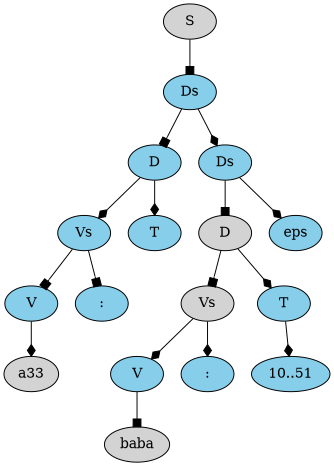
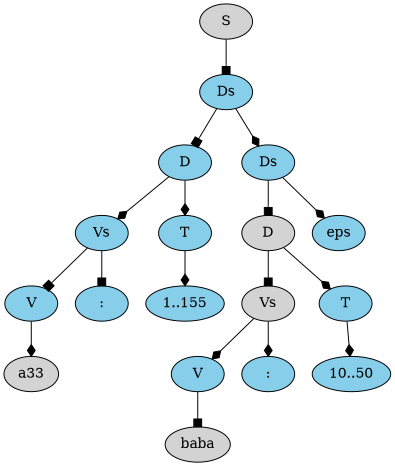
none -> (185, 304)
(291, 374) -> (351, 374)
